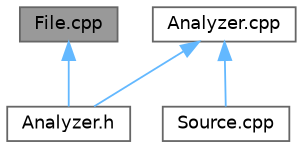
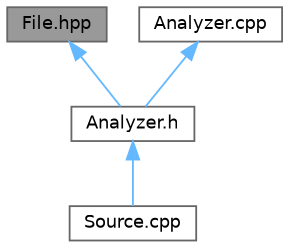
(69, 24) -> (57, 24)
(225, 83) -> (133, 183)
